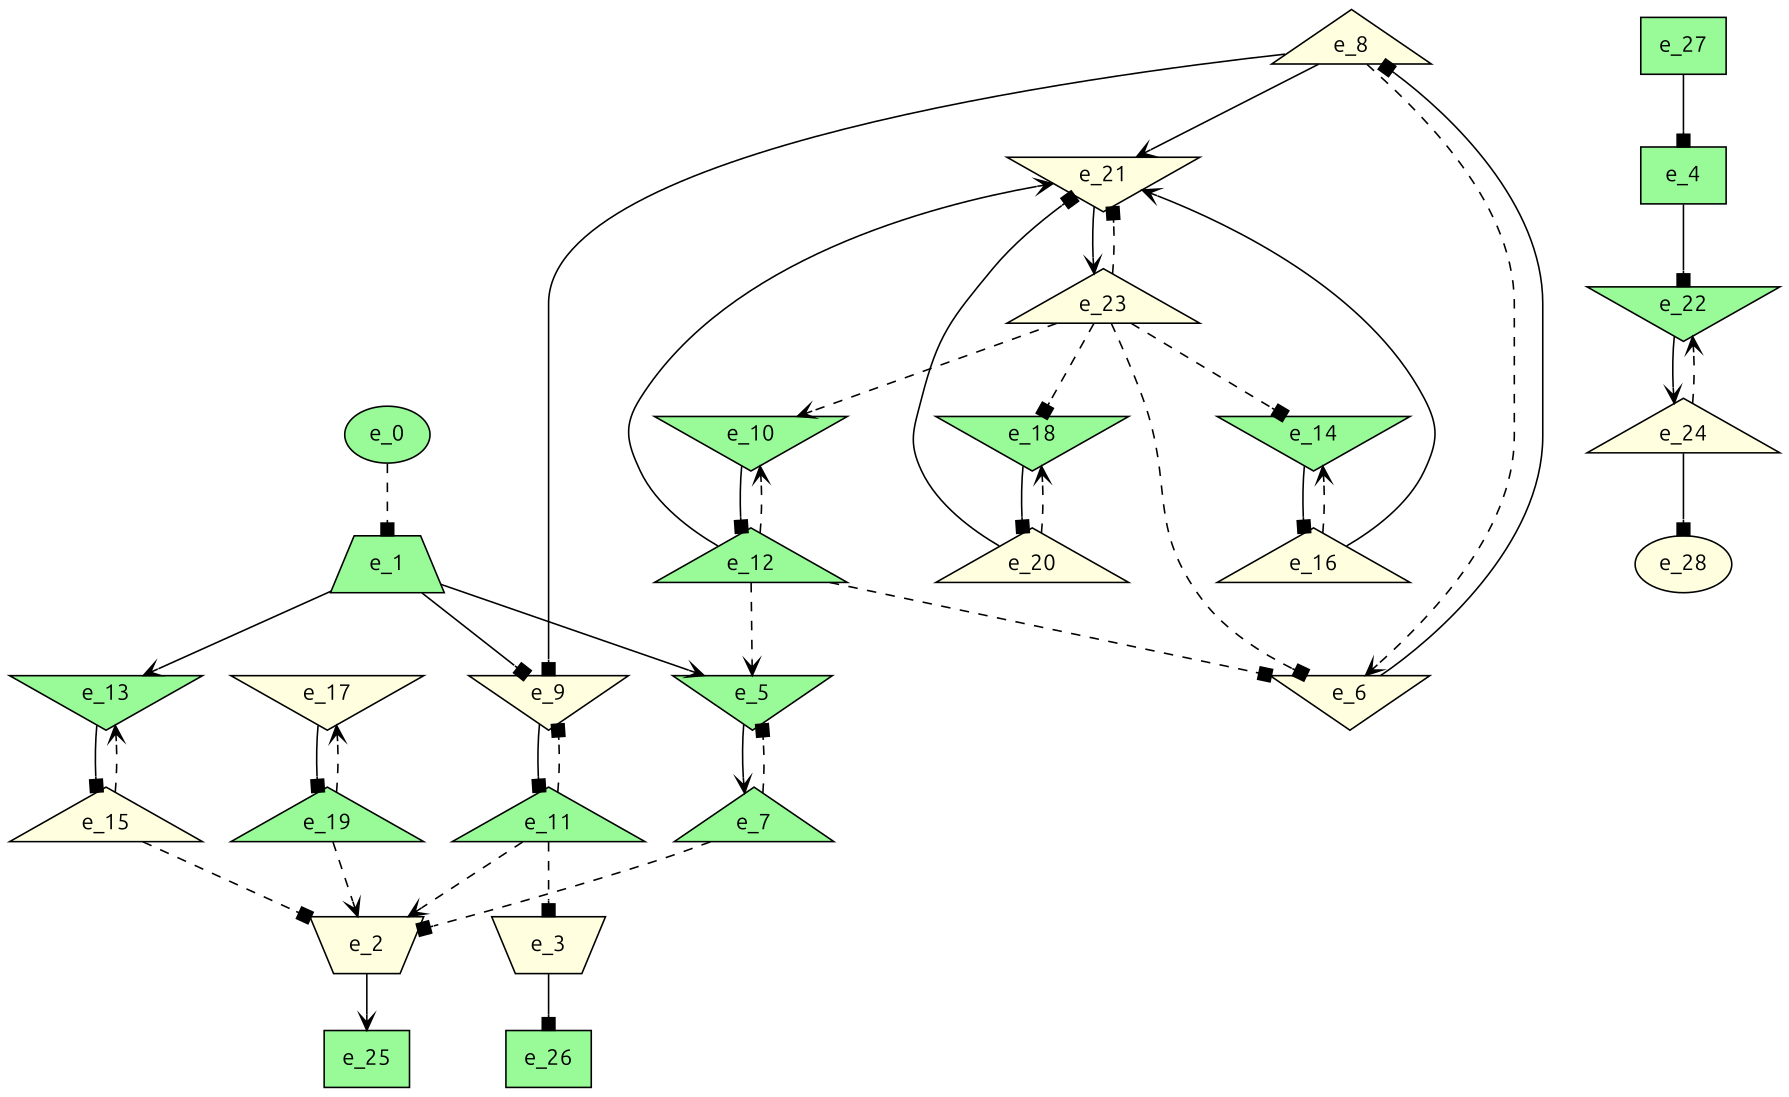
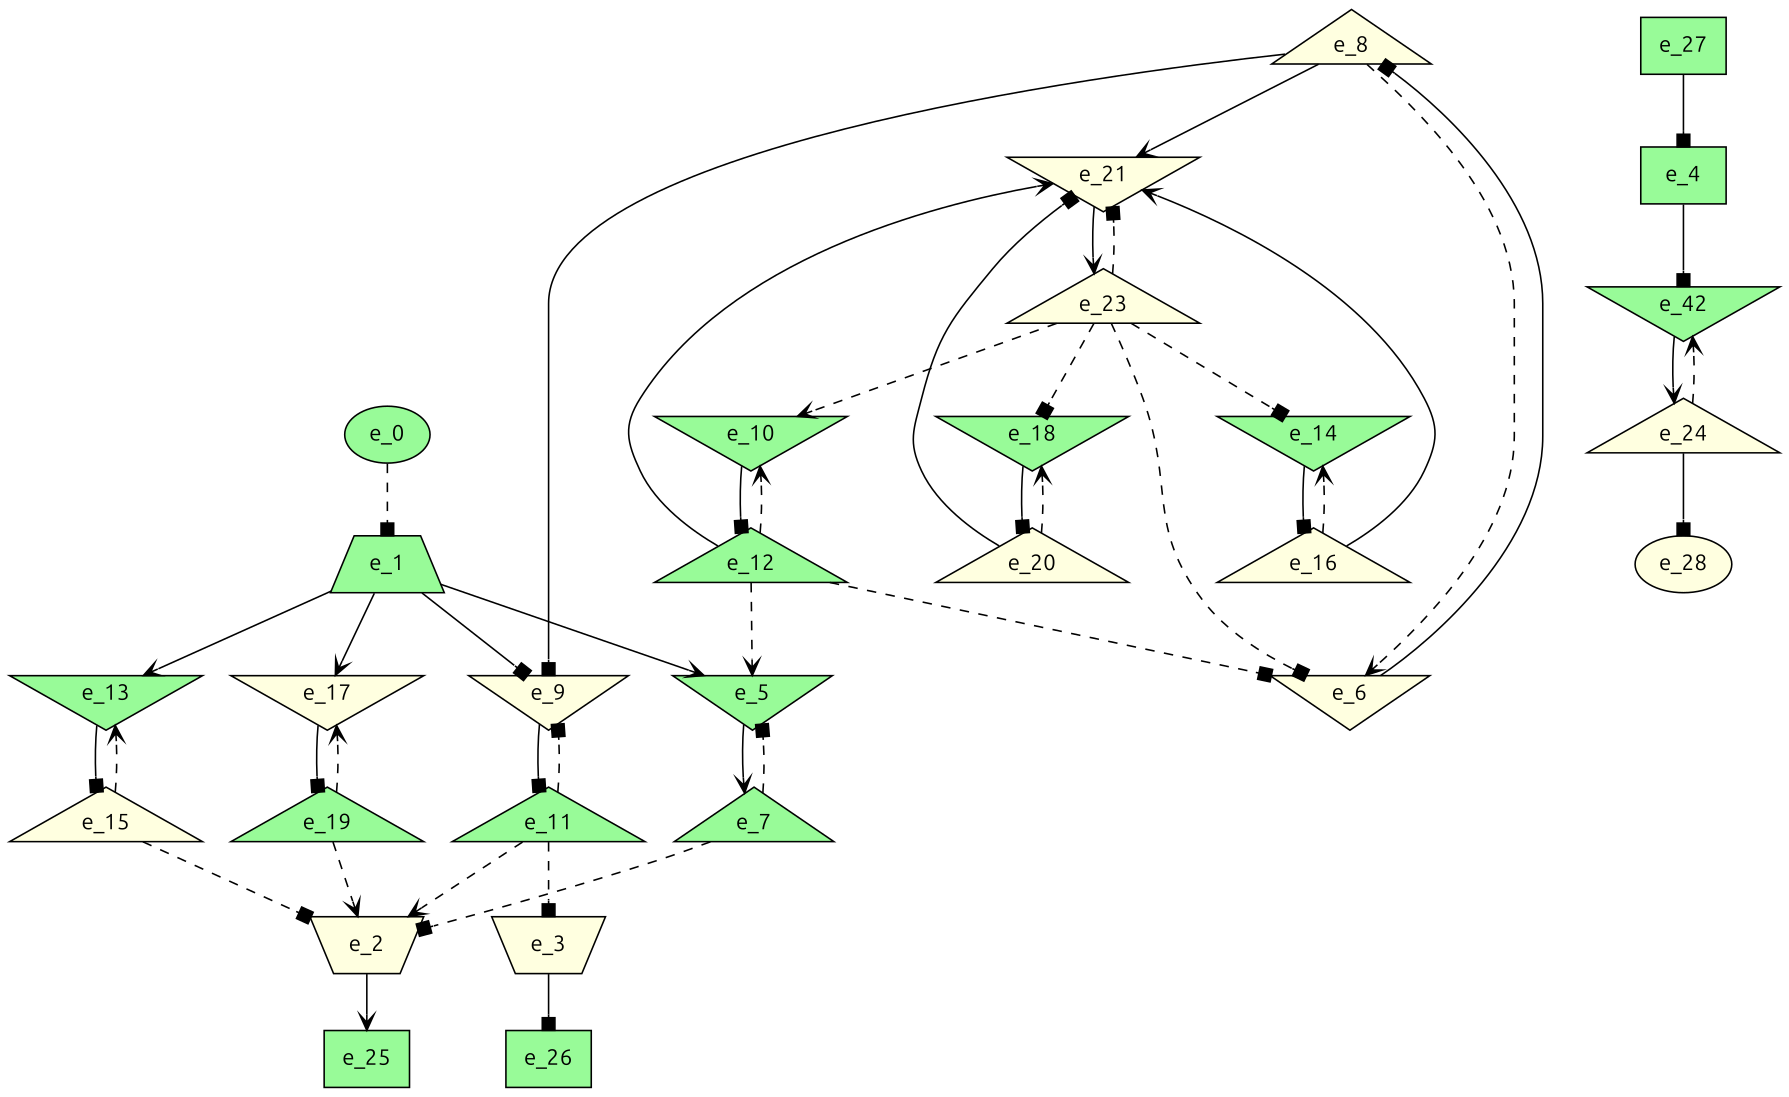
(1683, 305) -> (1683, 305)
none -> (358, 627)
